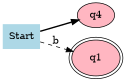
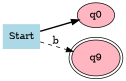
(96, 15) -> (96, 15)
(96, 58) -> (96, 58)
